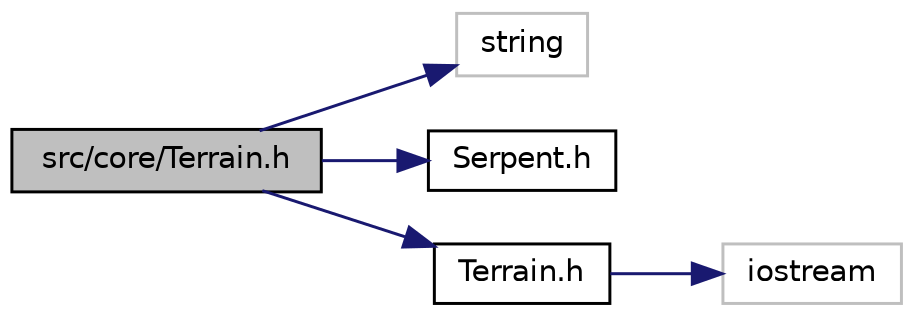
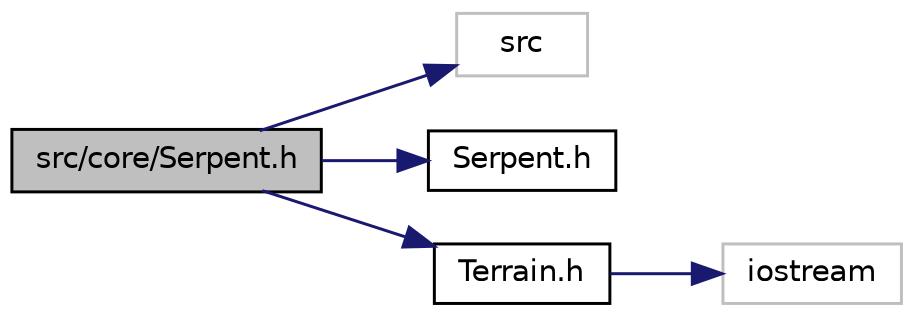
(522, 45) -> (522, 45)
(167, 161) -> (167, 161)
